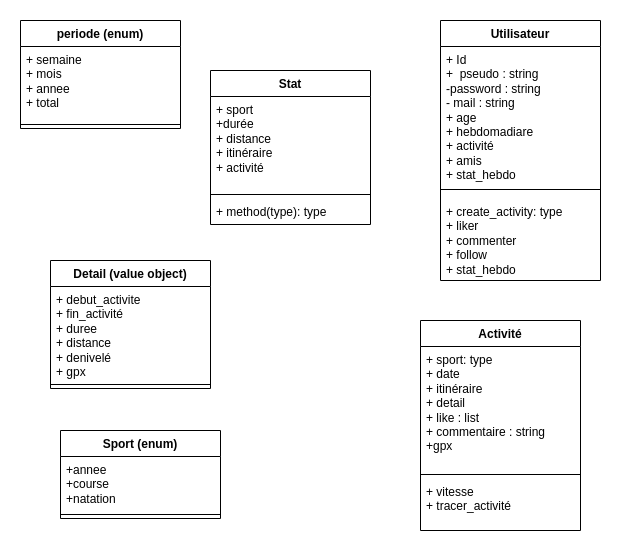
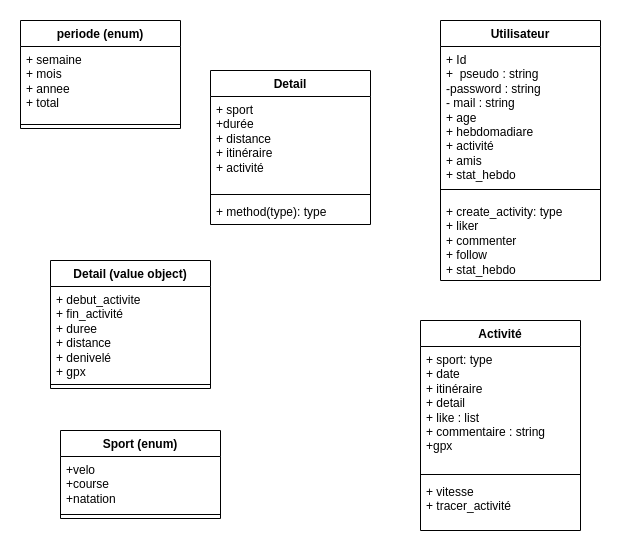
(291, 85) -> (291, 85)
(95, 485) -> (95, 485)
